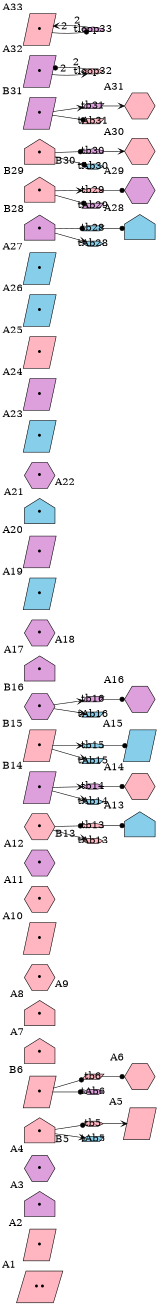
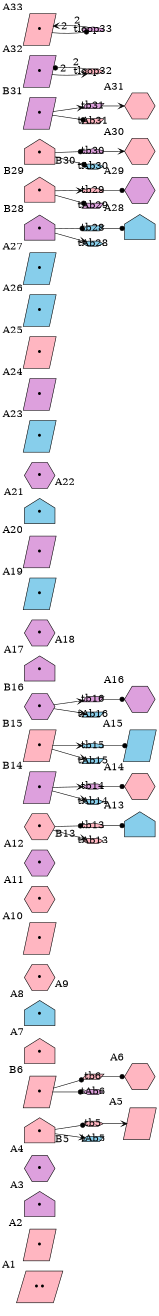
(40, 1014) -> (40, 1014)
